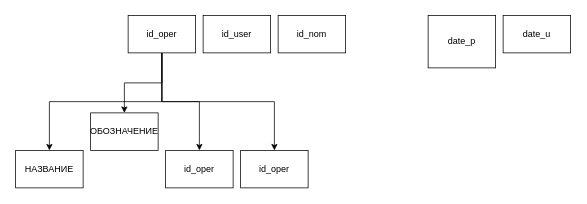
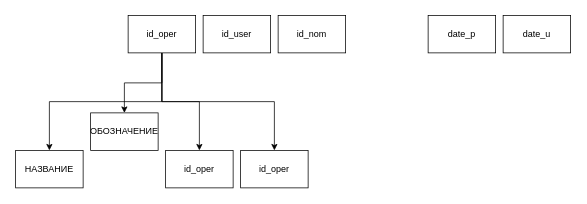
(462, 42) -> (462, 34)
